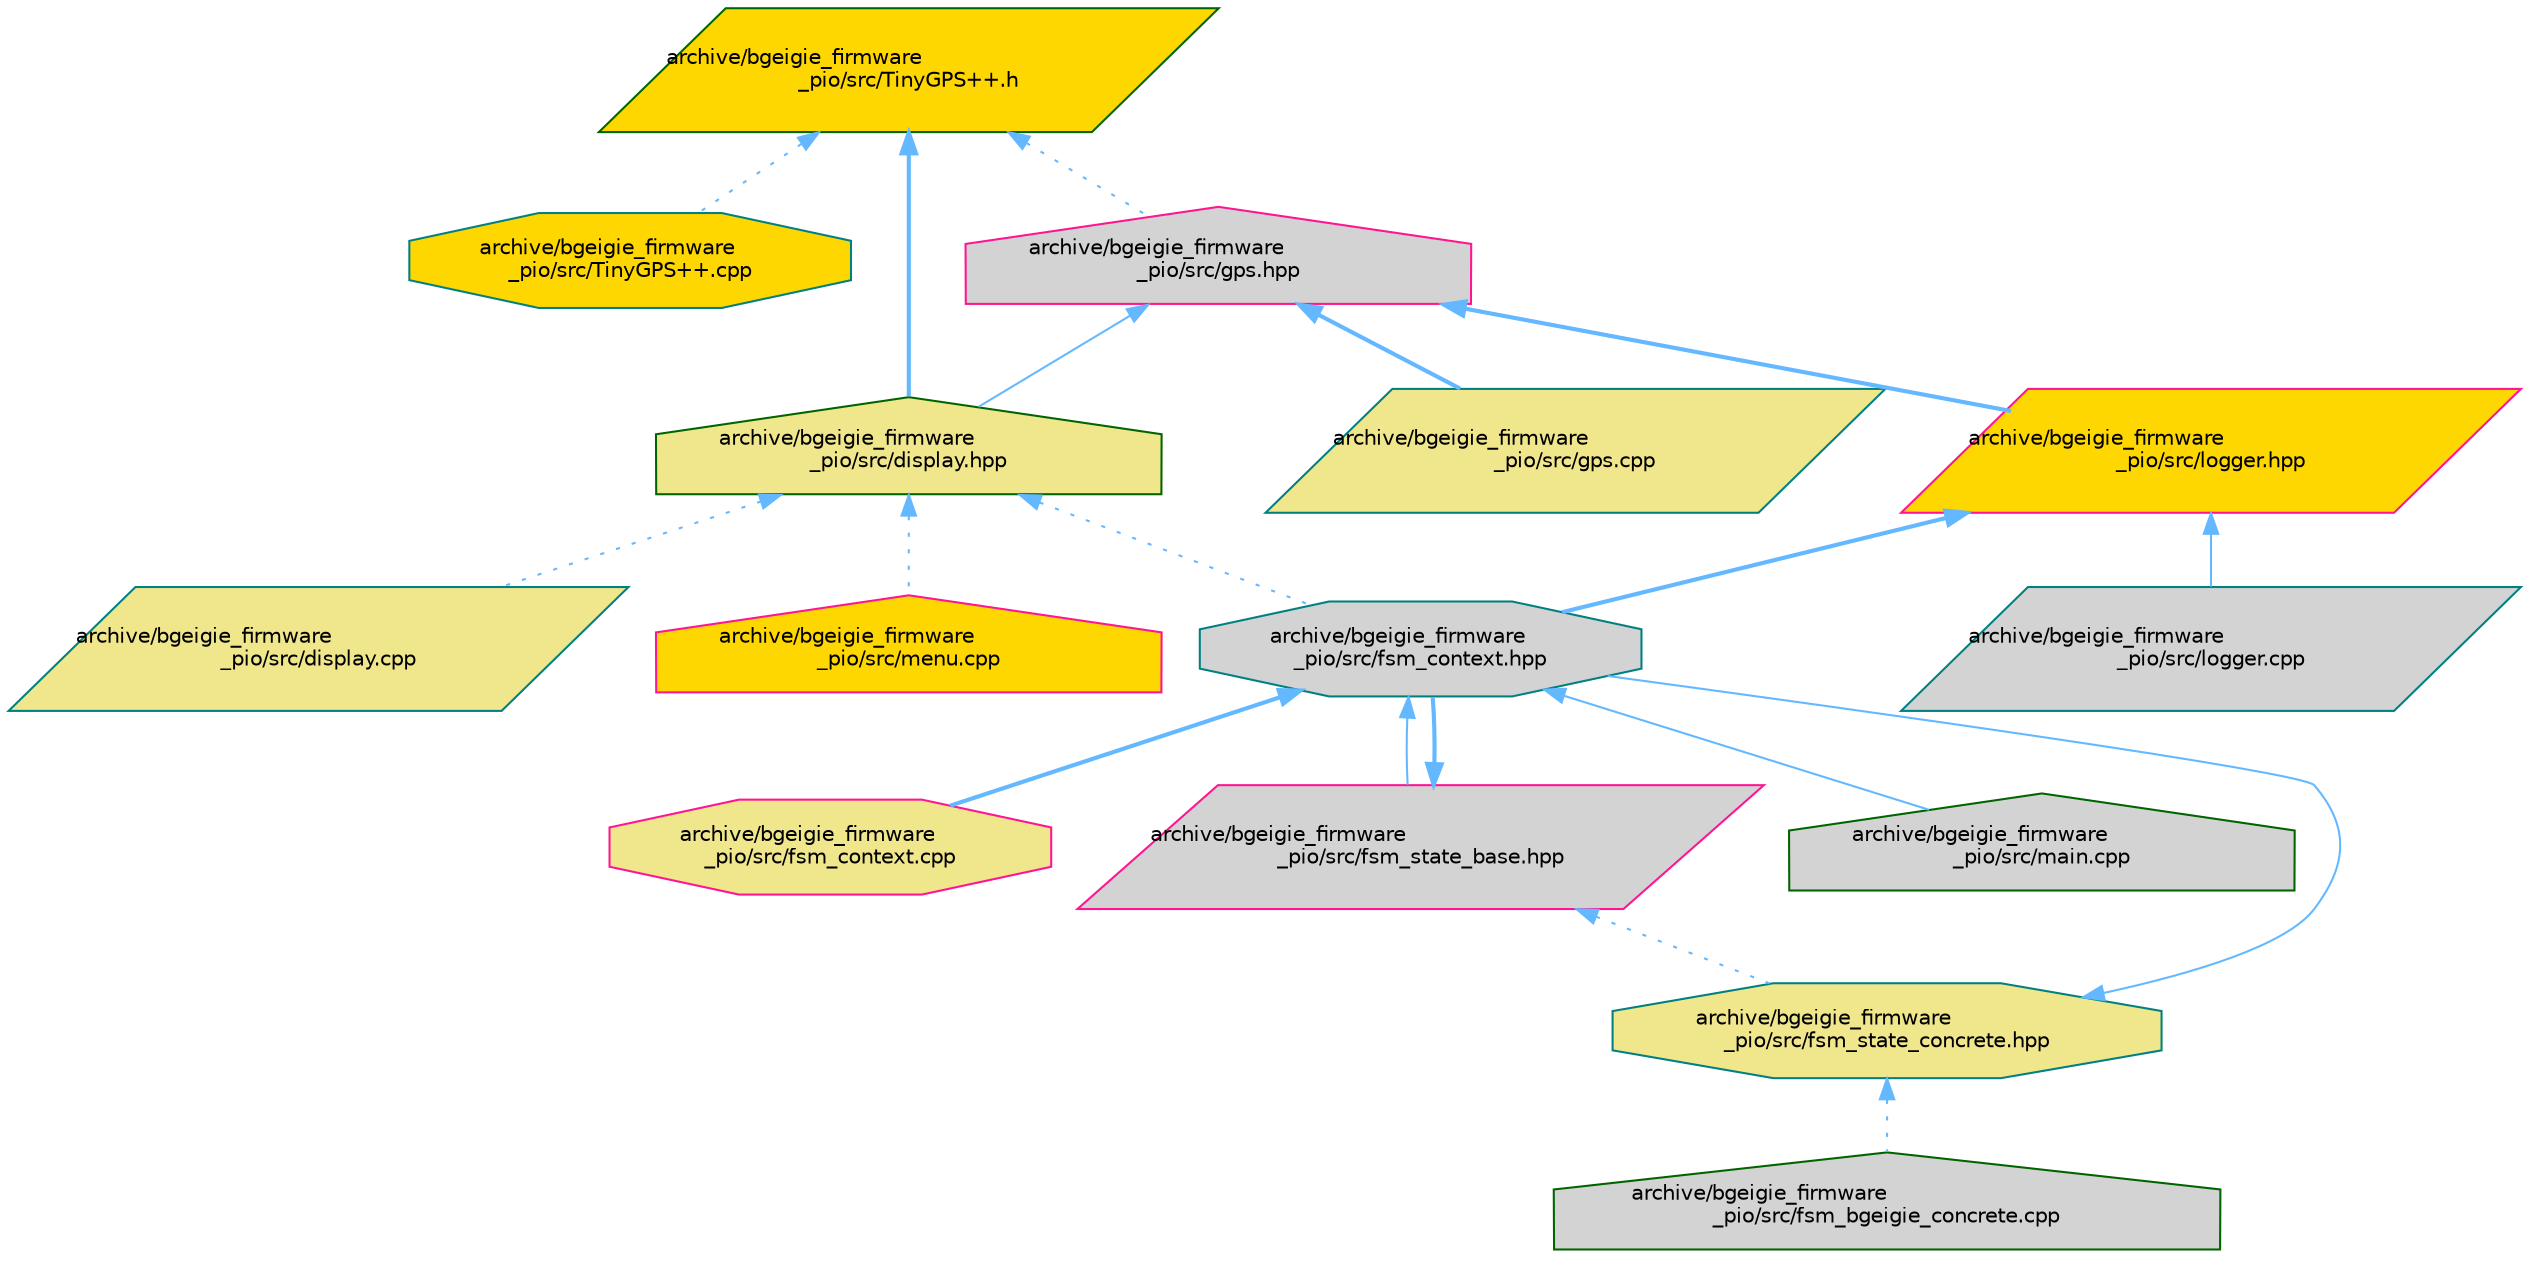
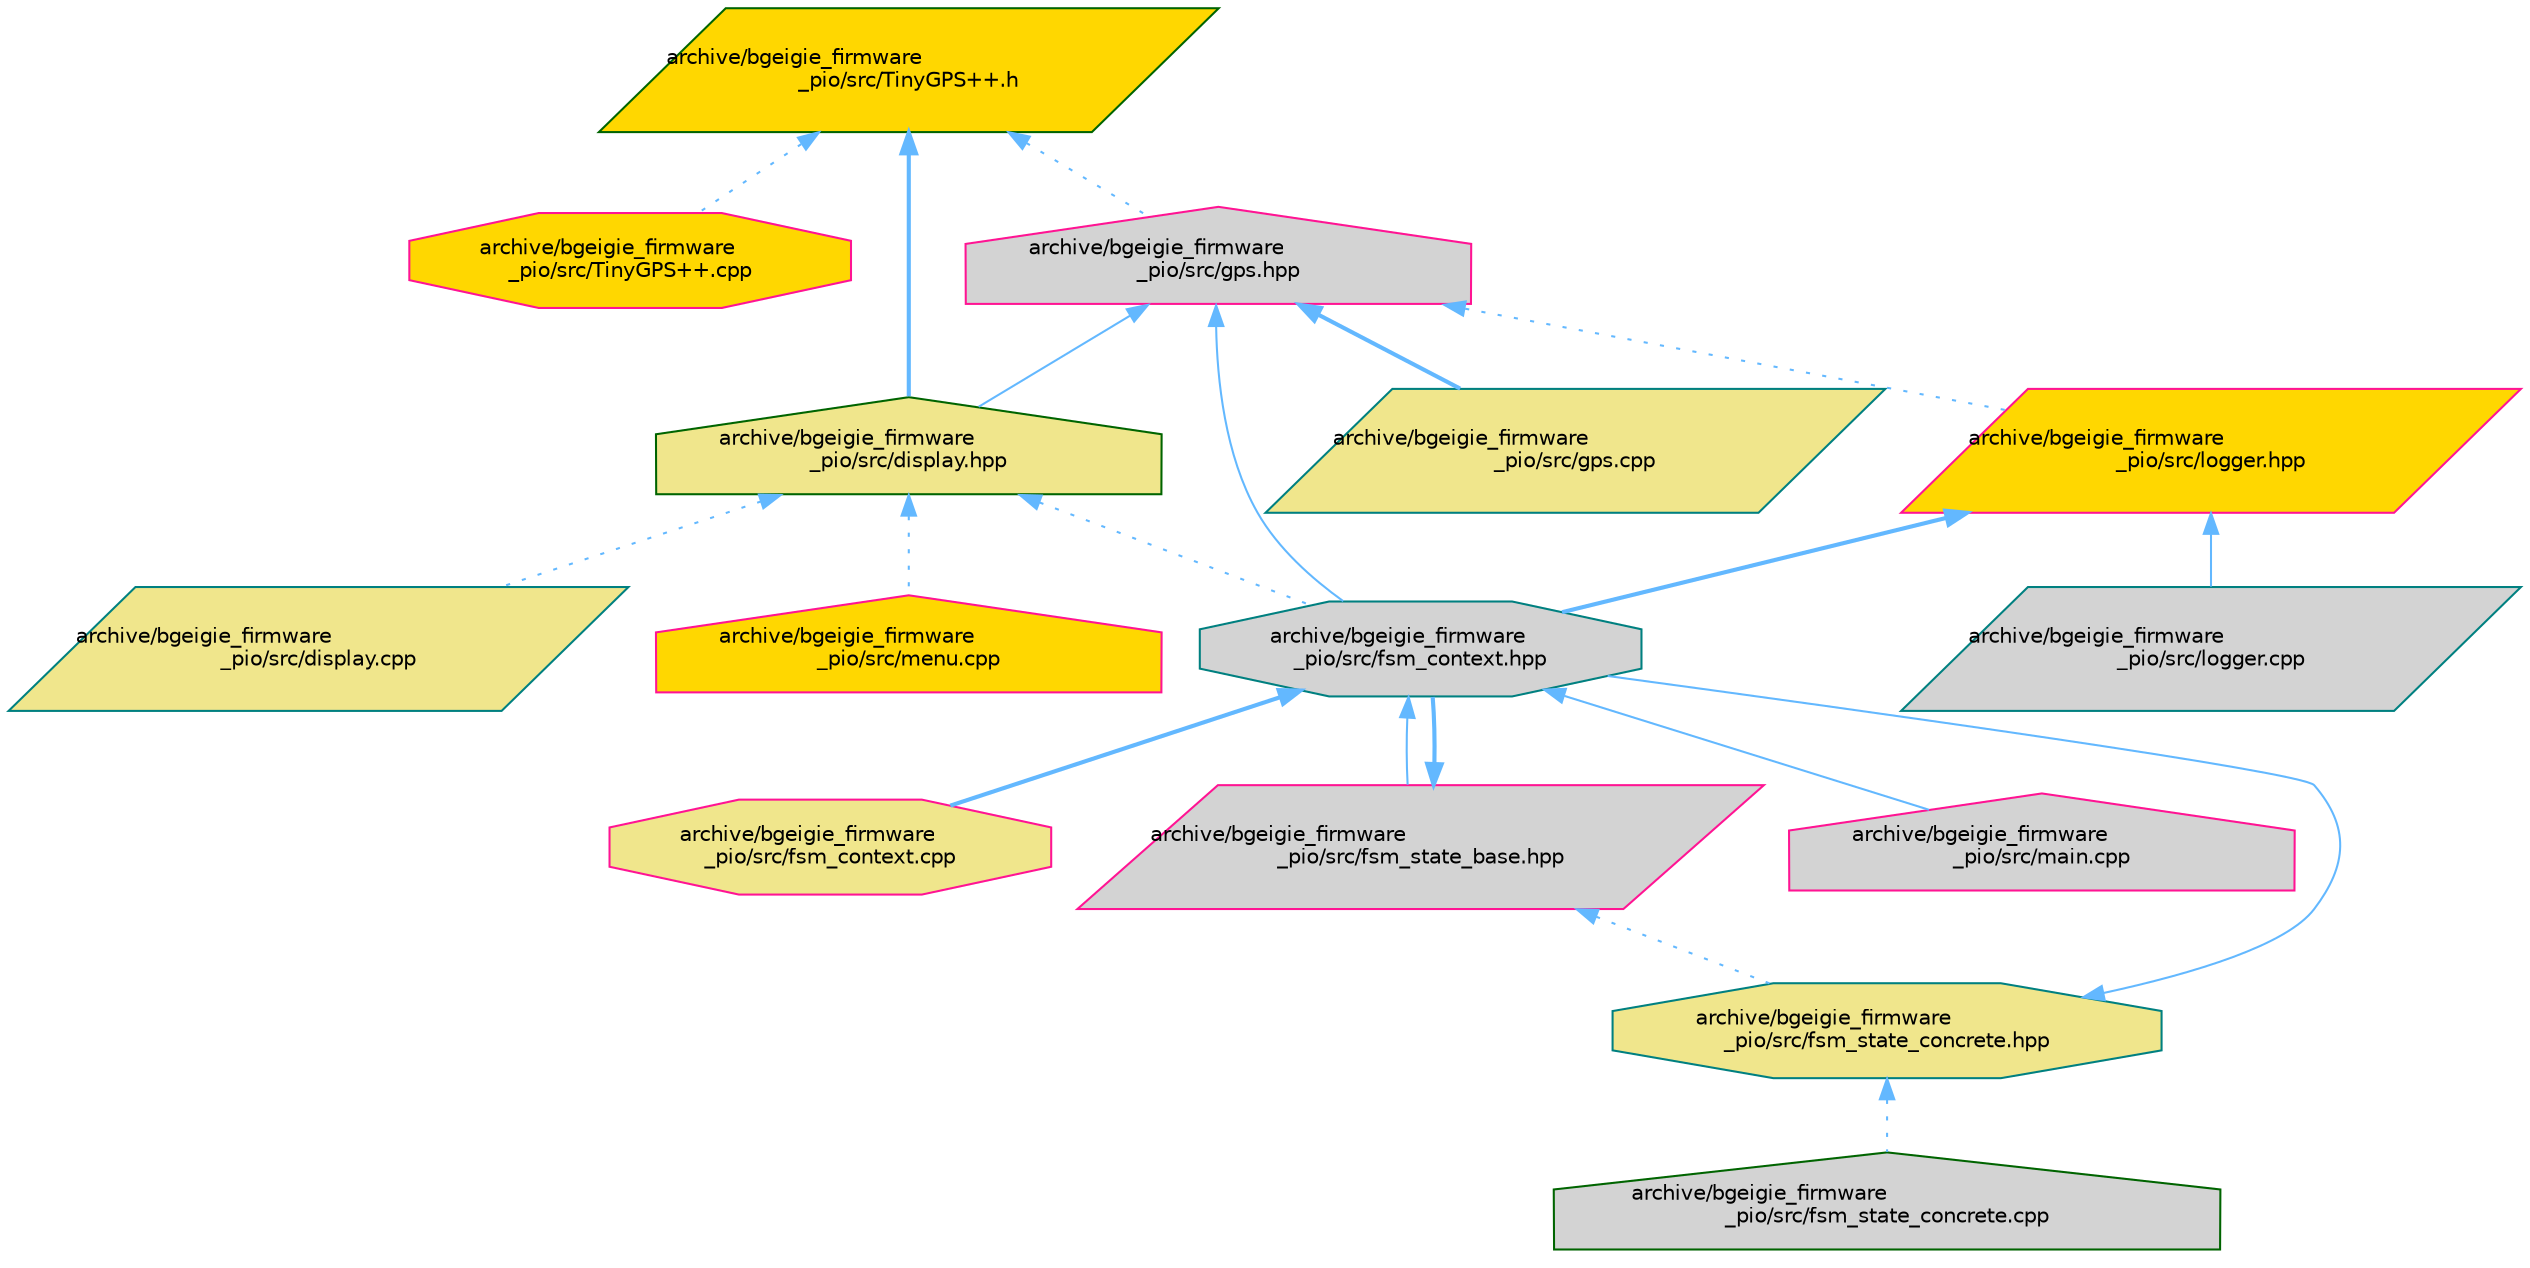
(630, 261) -> (630, 261)
(1738, 360) -> (1738, 360)
none -> (1243, 482)
(2042, 847) -> (2042, 847)
(1887, 1206) -> (1887, 1206)
